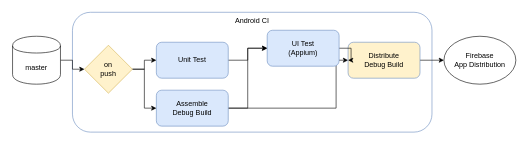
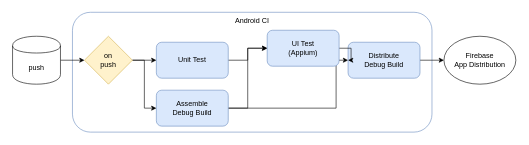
(384, 60) -> (384, 60)
(36, 68) -> (36, 68)
(108, 69) -> (108, 60)
